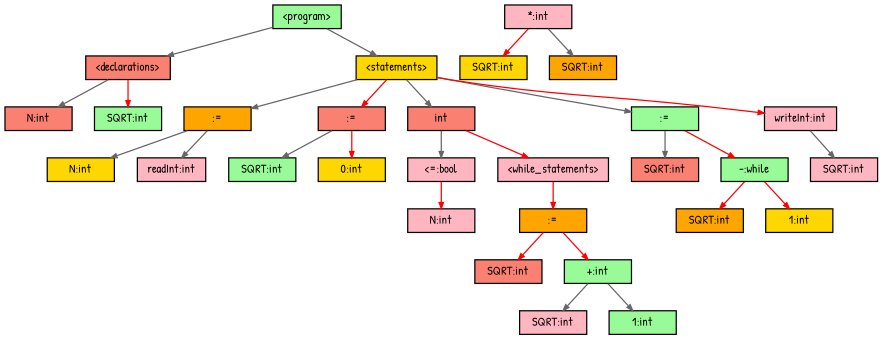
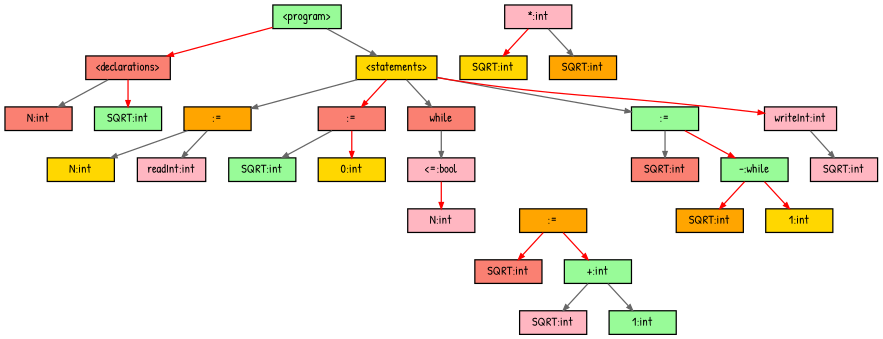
(223, 41) -> (223, 41)
(441, 119) -> (441, 119)
(553, 170) -> none
